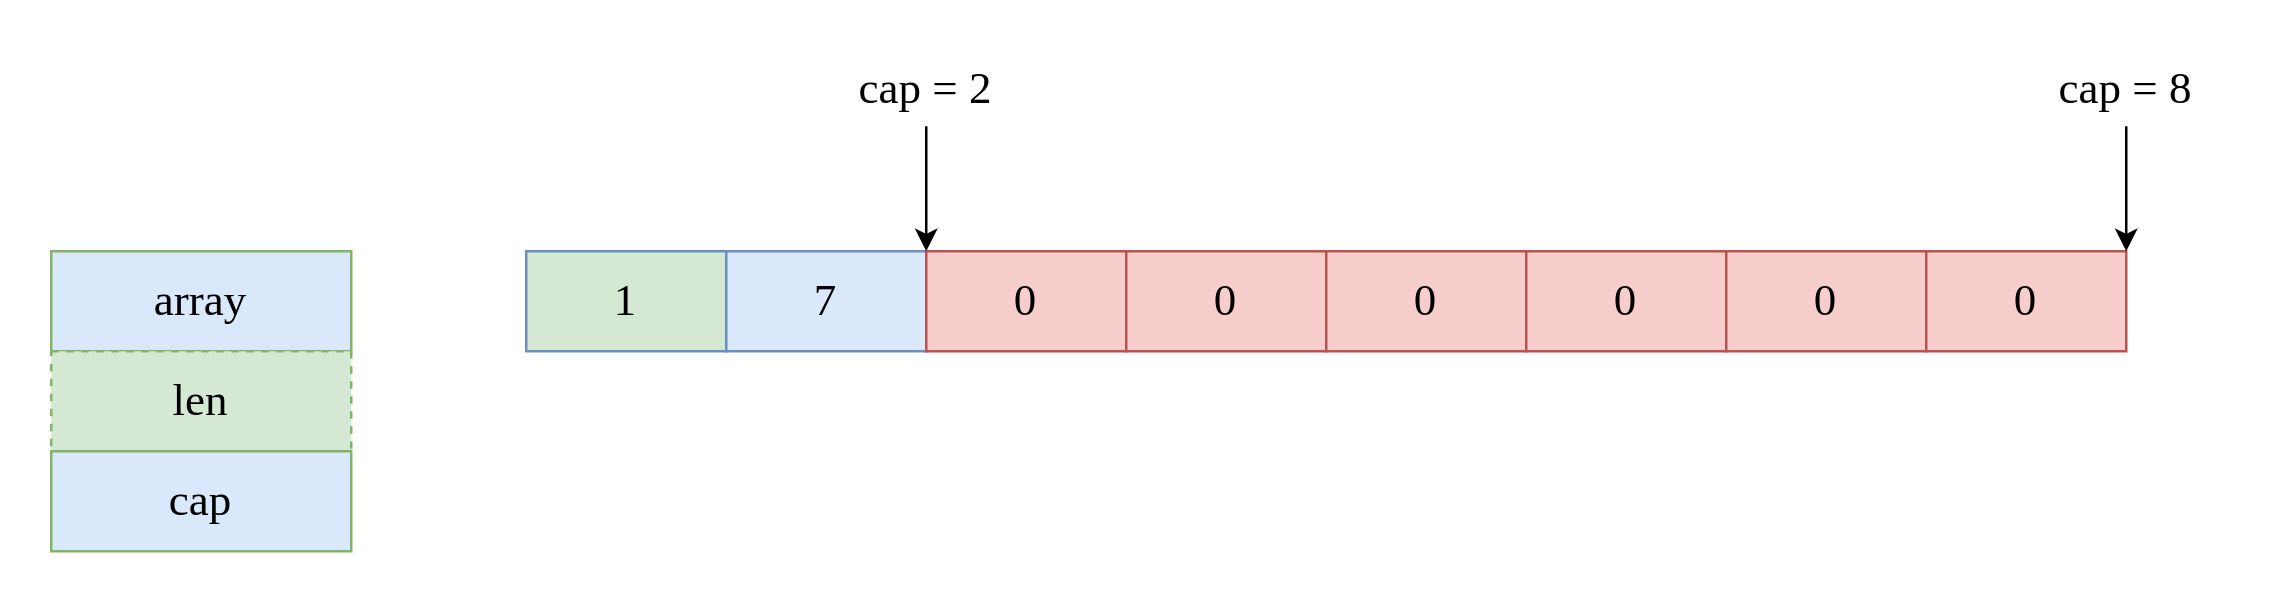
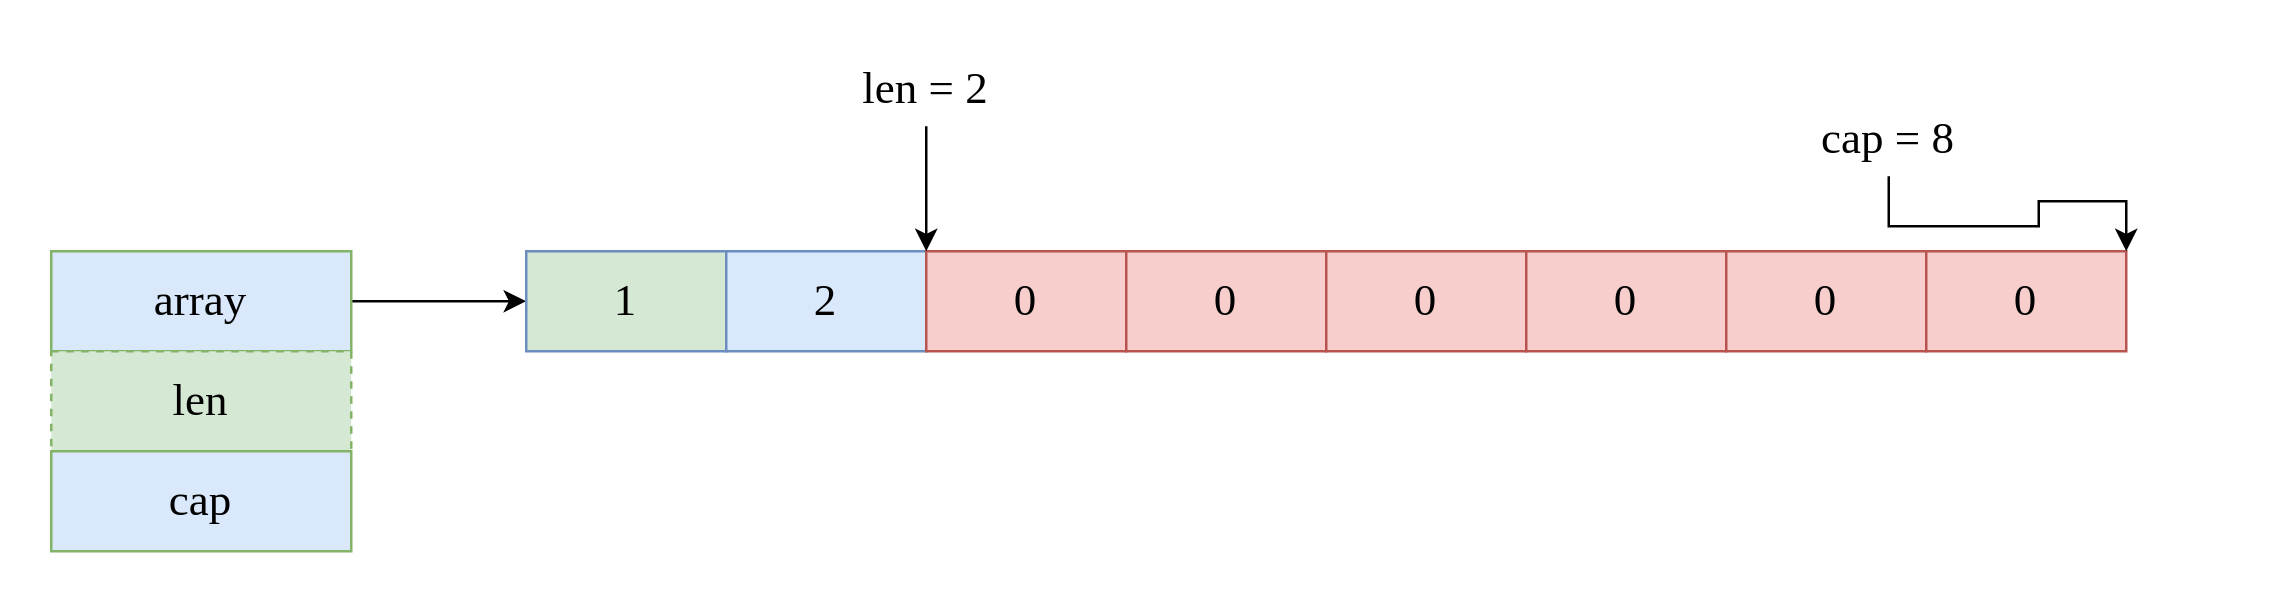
(926, 89) -> (926, 89)
(2126, 89) -> (1889, 139)
none -> (430, 301)
(826, 301) -> (826, 301)
